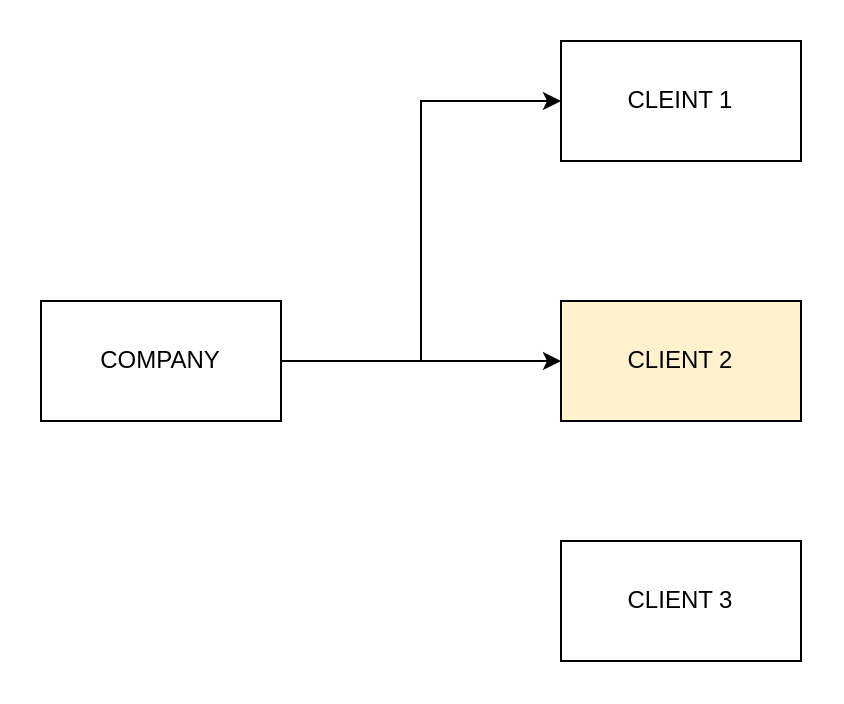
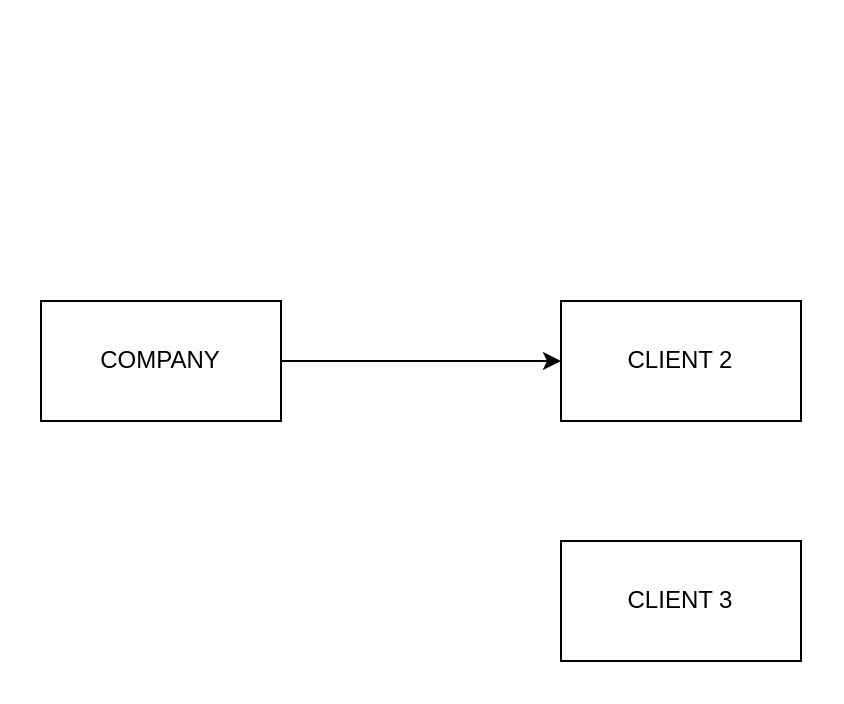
(681, 101) -> none
(421, 166) -> none
(681, 361) -> (681, 361)
